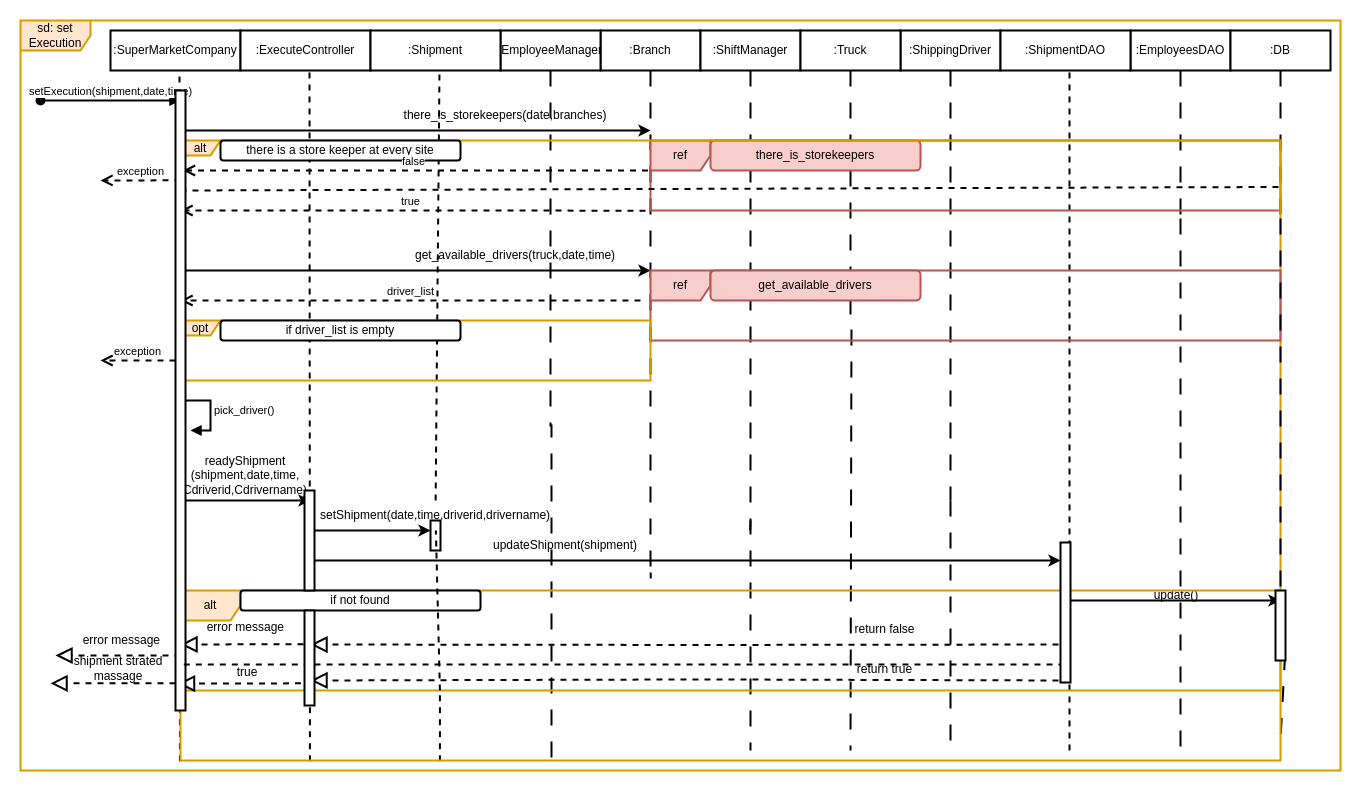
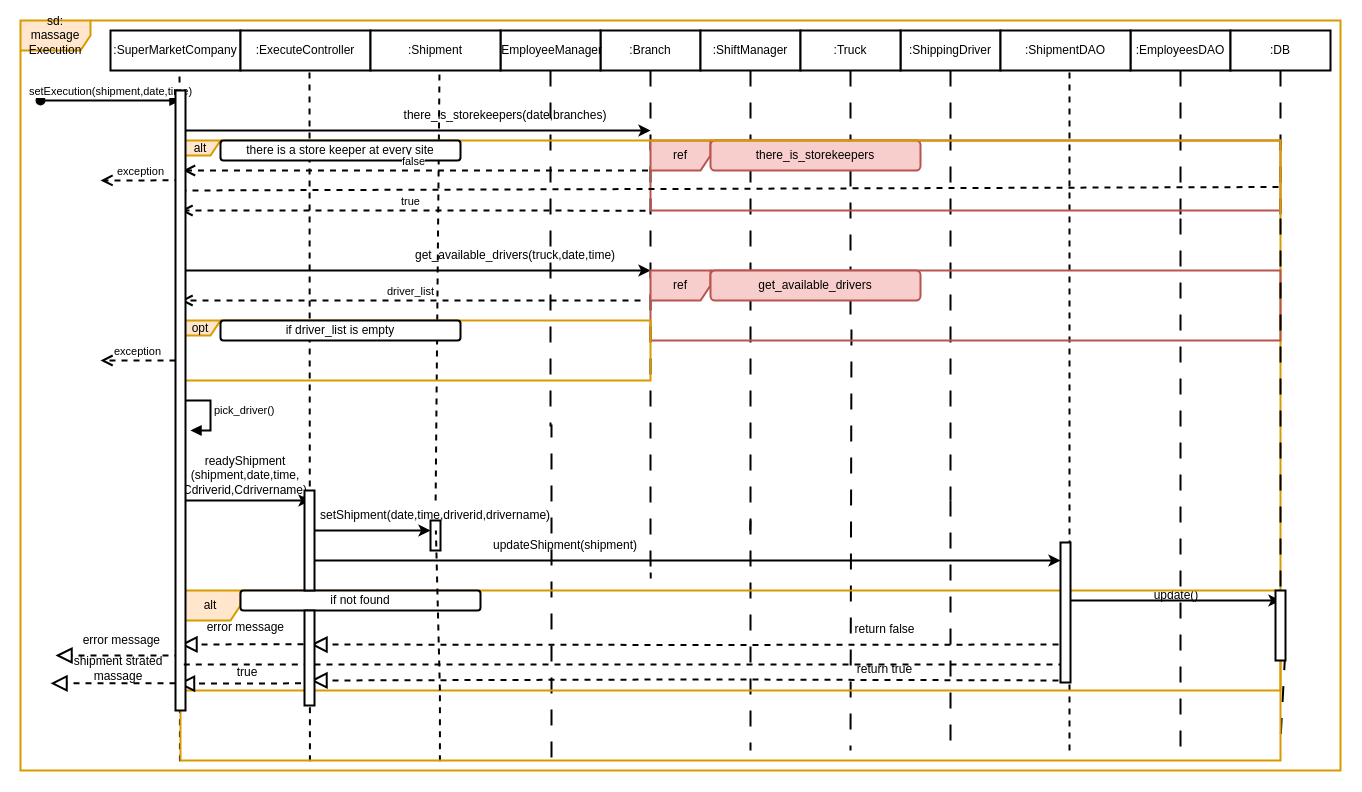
(56, 36) -> (56, 36)
